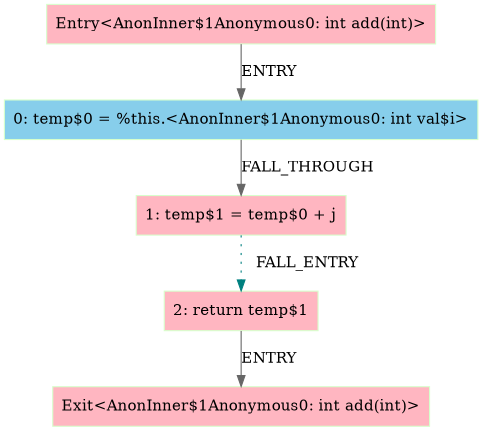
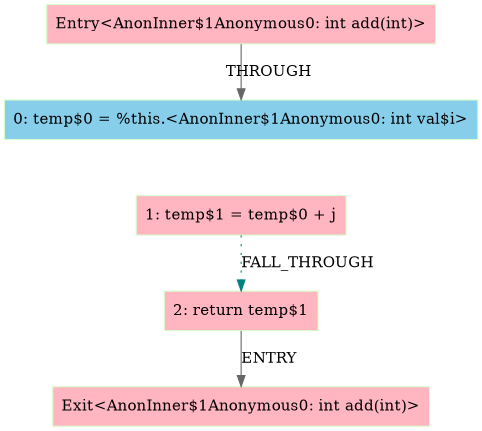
(269, 72) -> (269, 72)
(241, 162) -> none
(308, 263) -> (308, 263)
